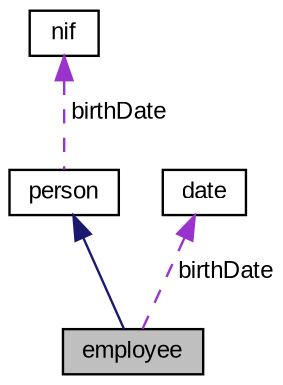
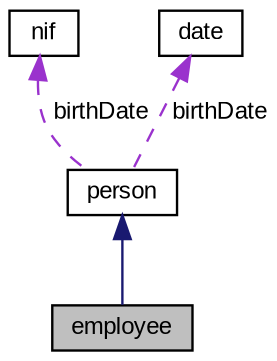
(163, 283) -> (156, 124)
